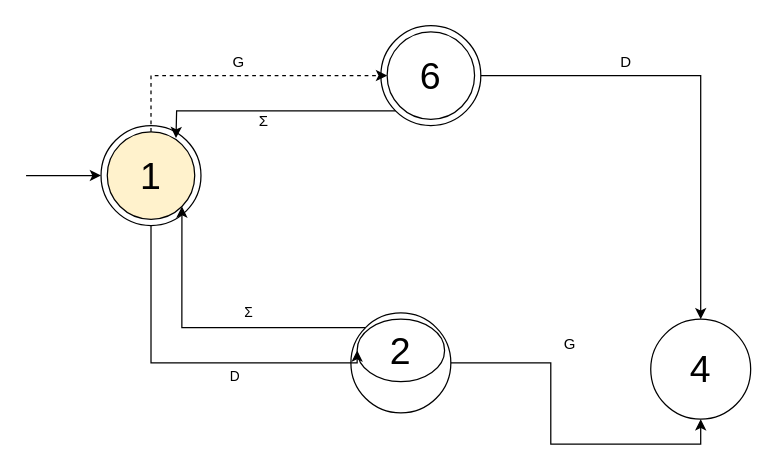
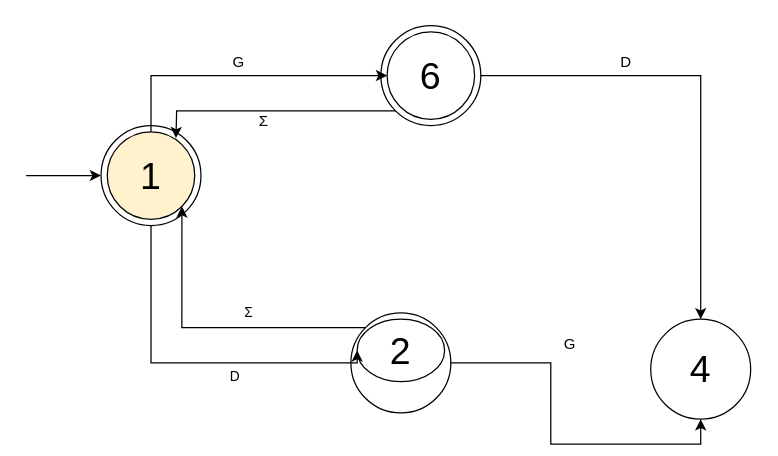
(241, 76) -> (241, 76)
